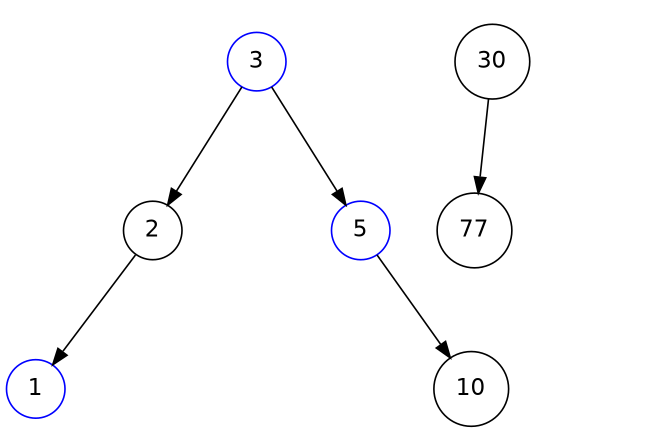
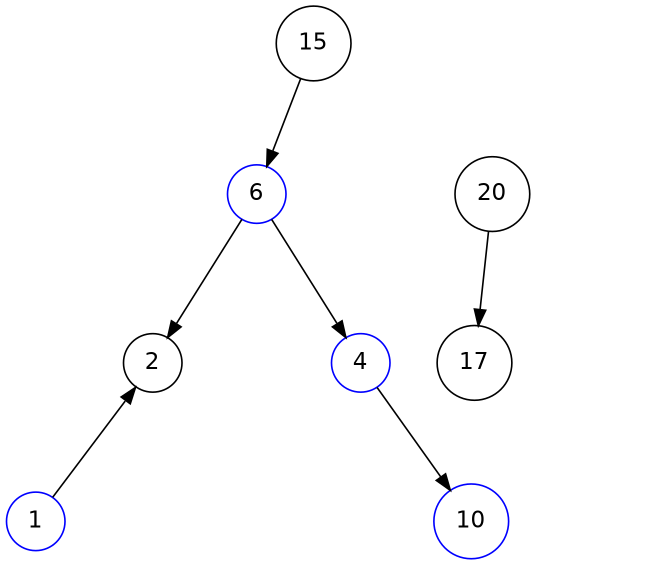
none -> (314, 43)
(257, 62) -> (257, 194)
(492, 62) -> (492, 194)
(361, 230) -> (361, 363)
(474, 230) -> (474, 363)
(99, 303) -> (89, 449)
(471, 389) -> (471, 521)
